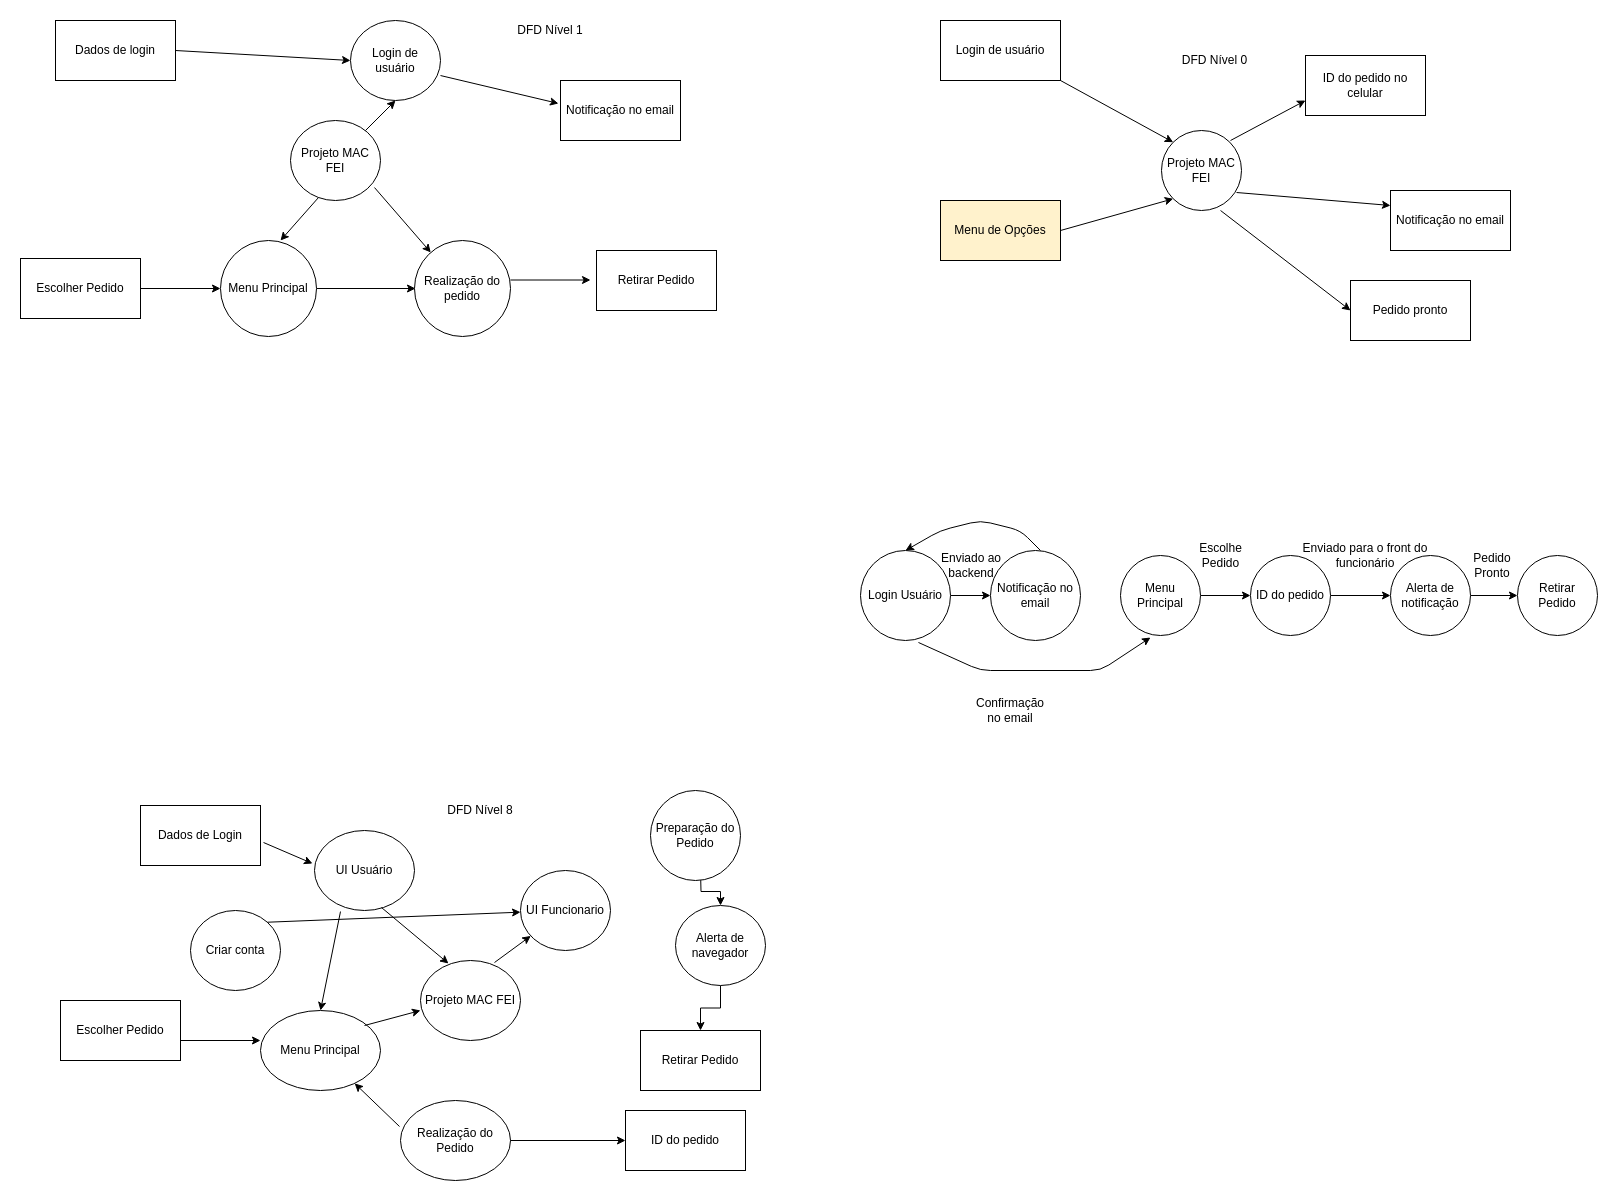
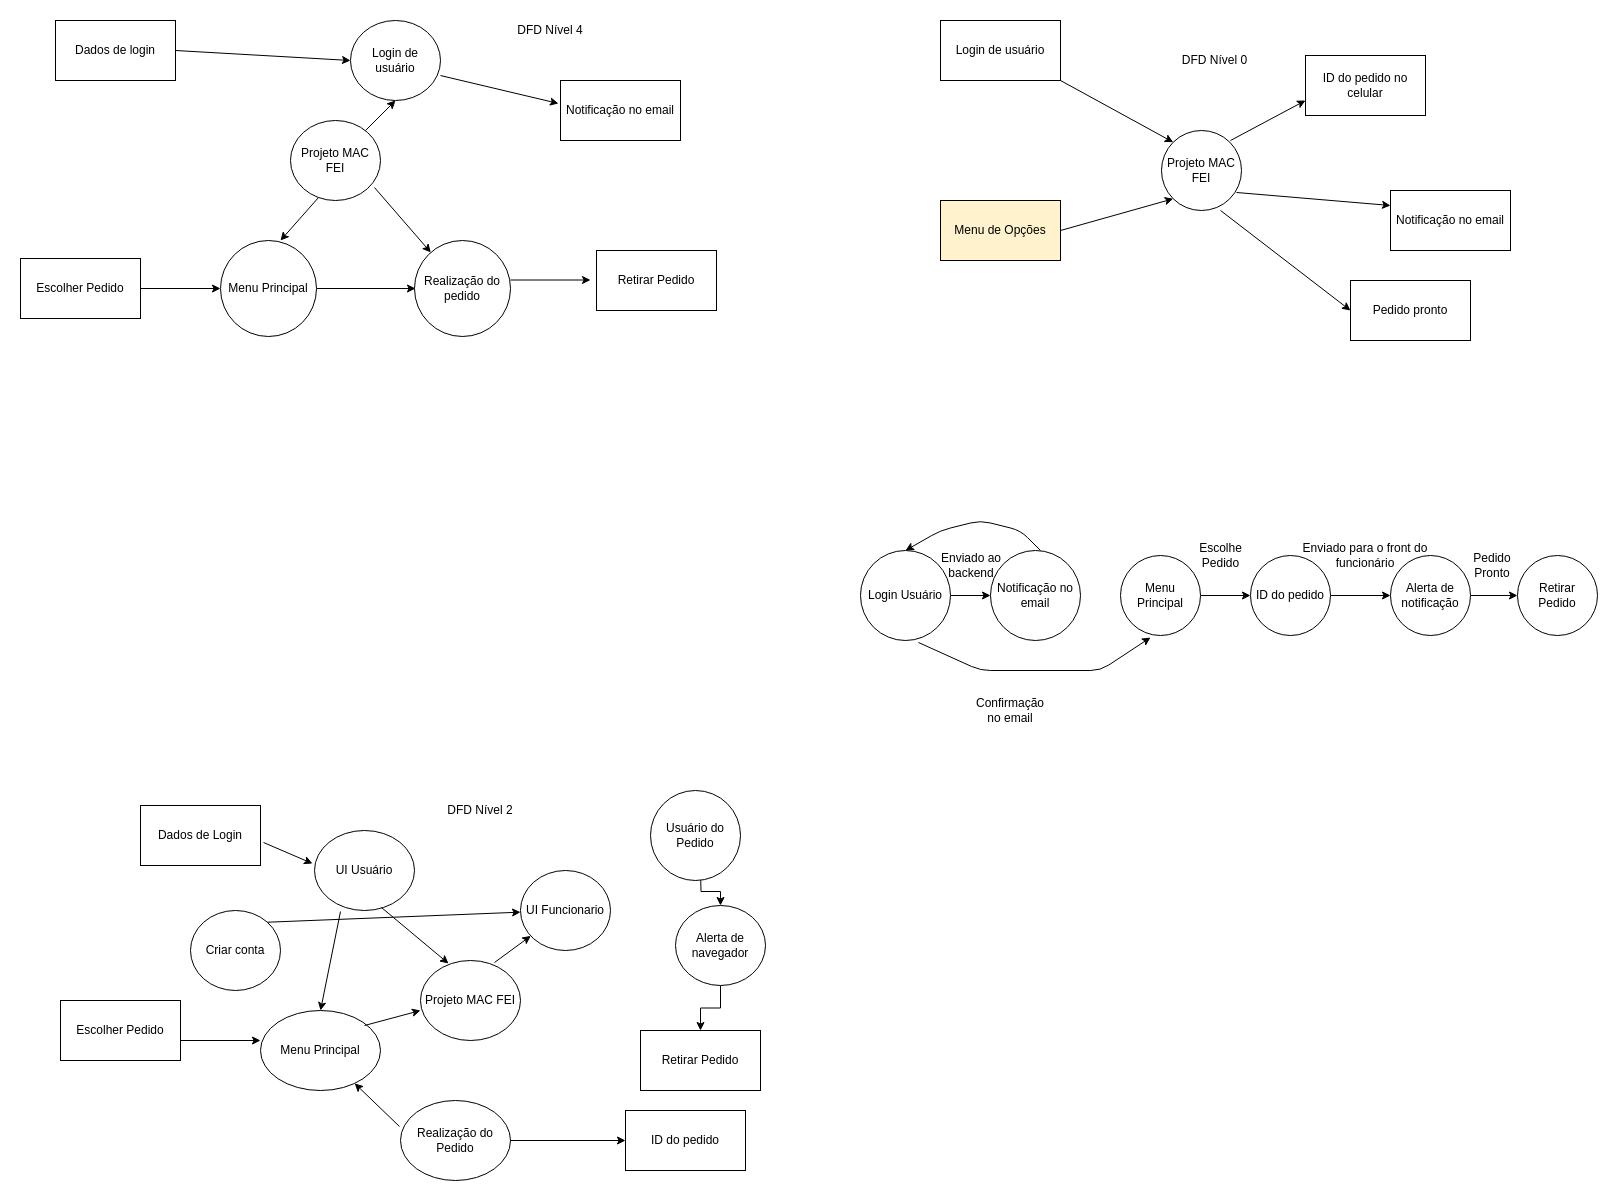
(551, 31) -> (551, 31)
(481, 811) -> (481, 811)
(696, 836) -> (696, 836)
